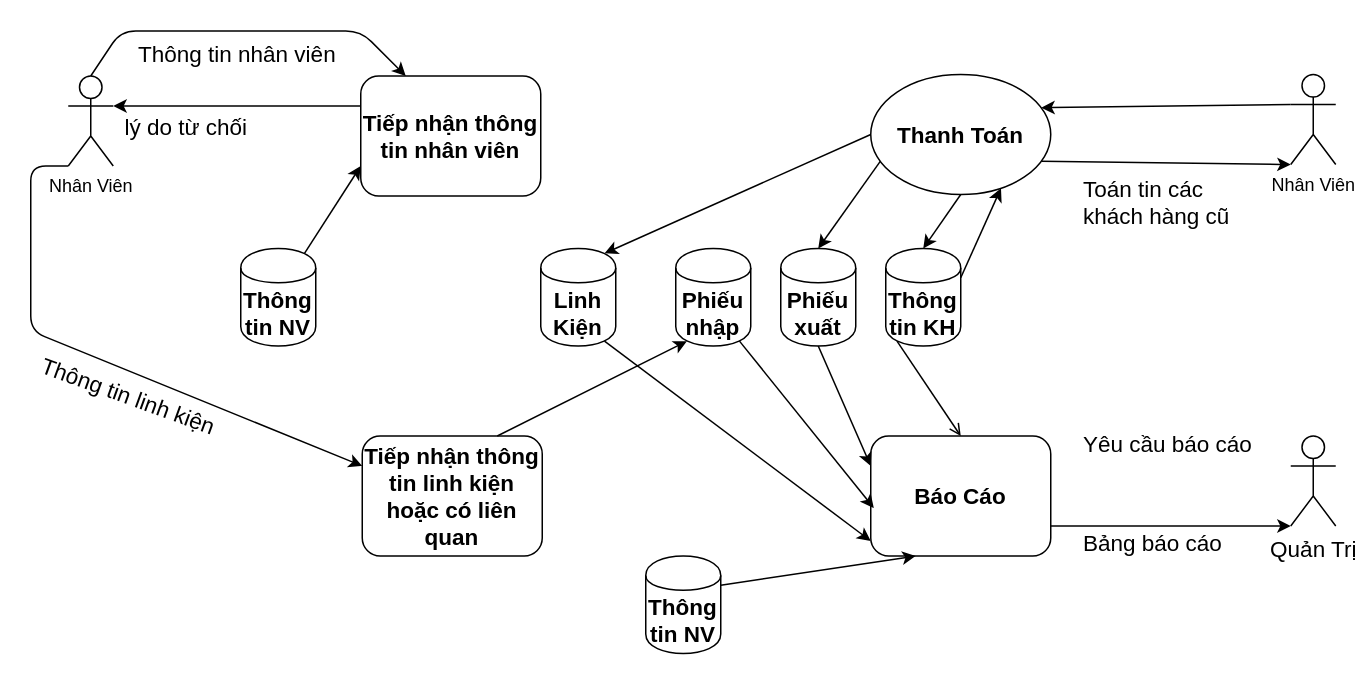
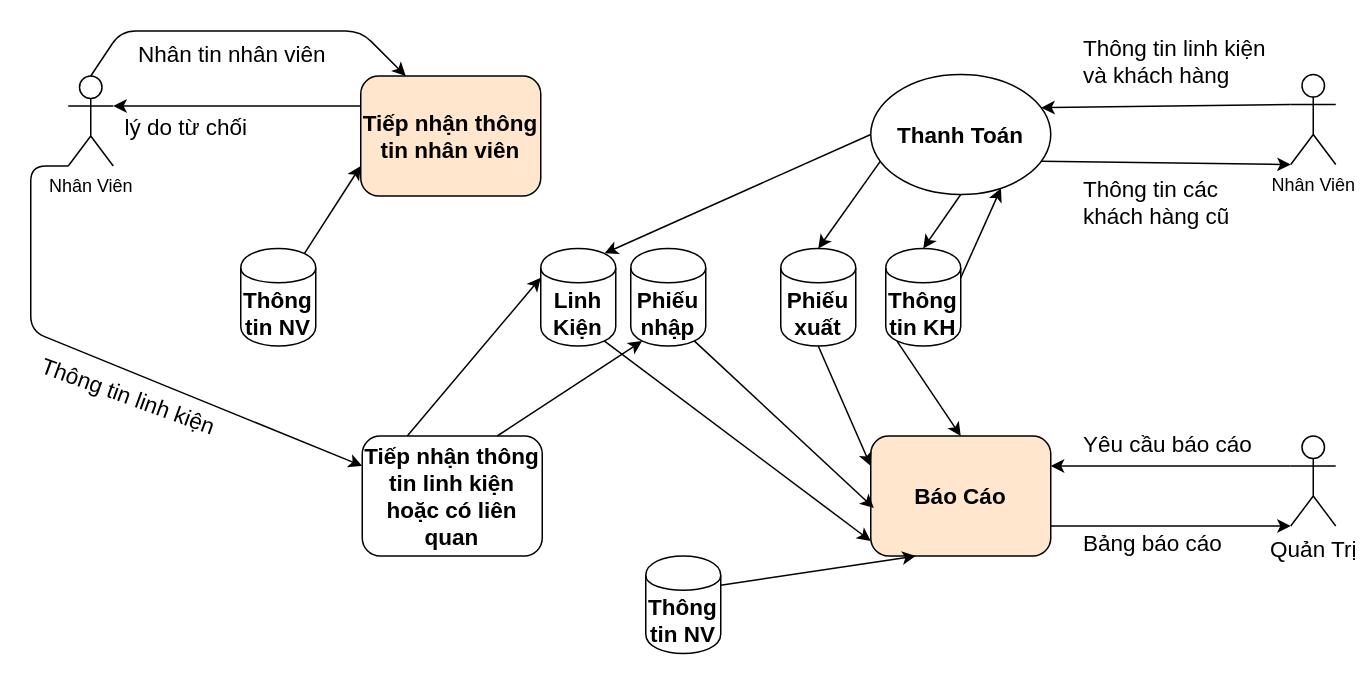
(244, 55) -> (238, 55)
none -> (1186, 61)
(451, 136) -> (451, 136)
(1160, 203) -> (1160, 203)
(713, 297) -> (668, 297)
none -> (471, 361)
(956, 429) -> (954, 426)
none -> (1175, 466)
(961, 496) -> (961, 496)
